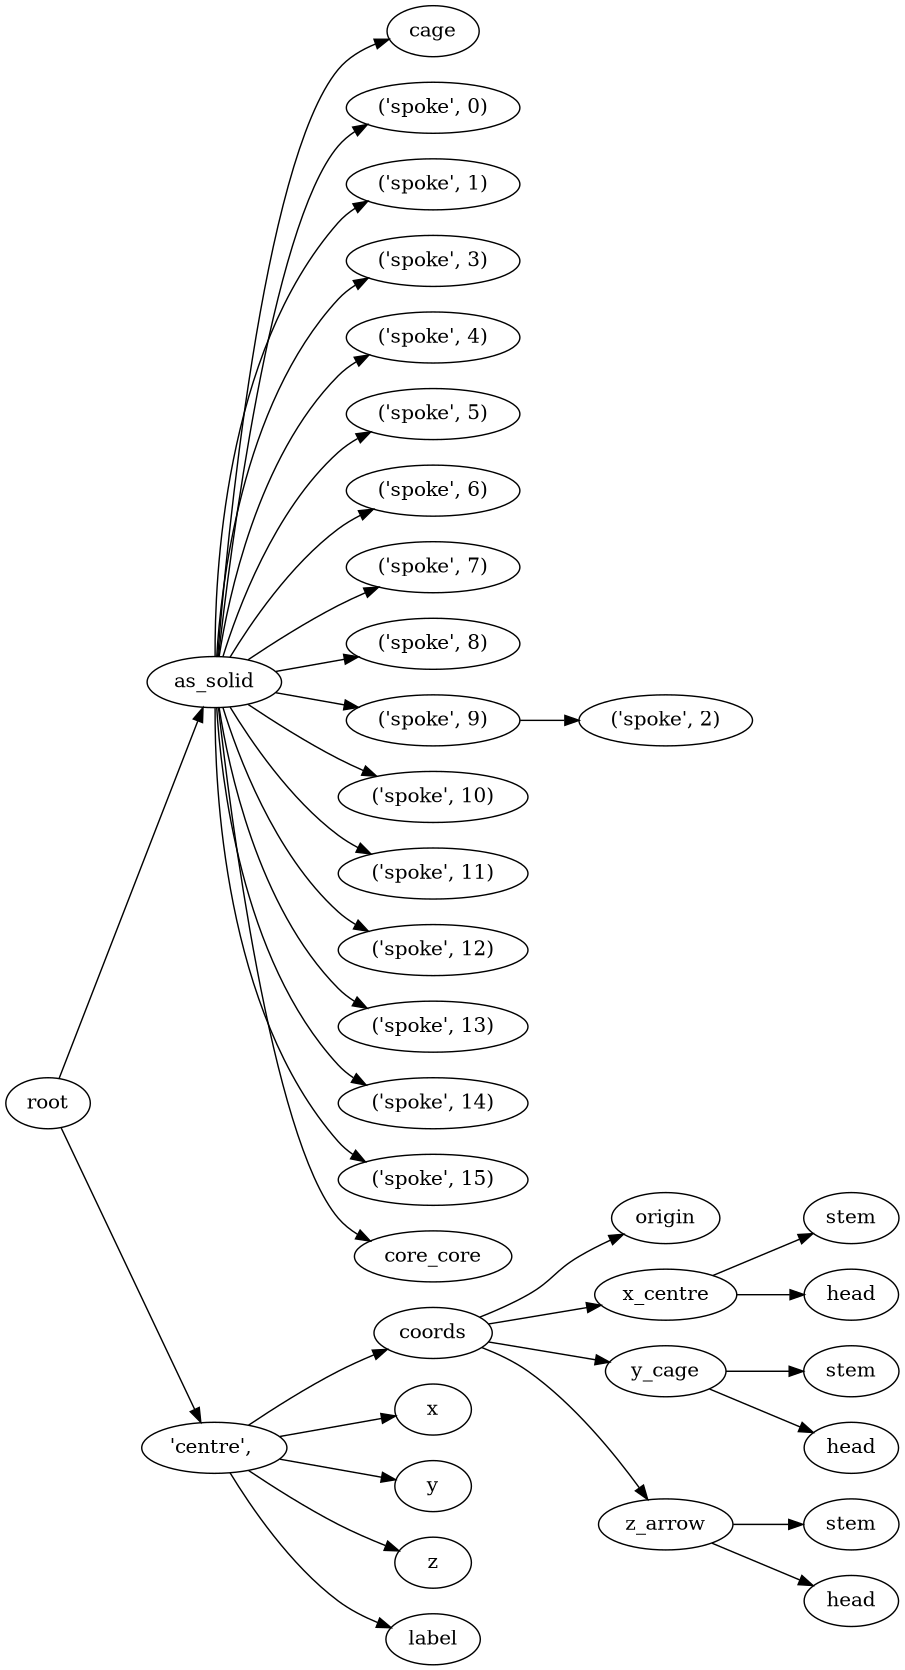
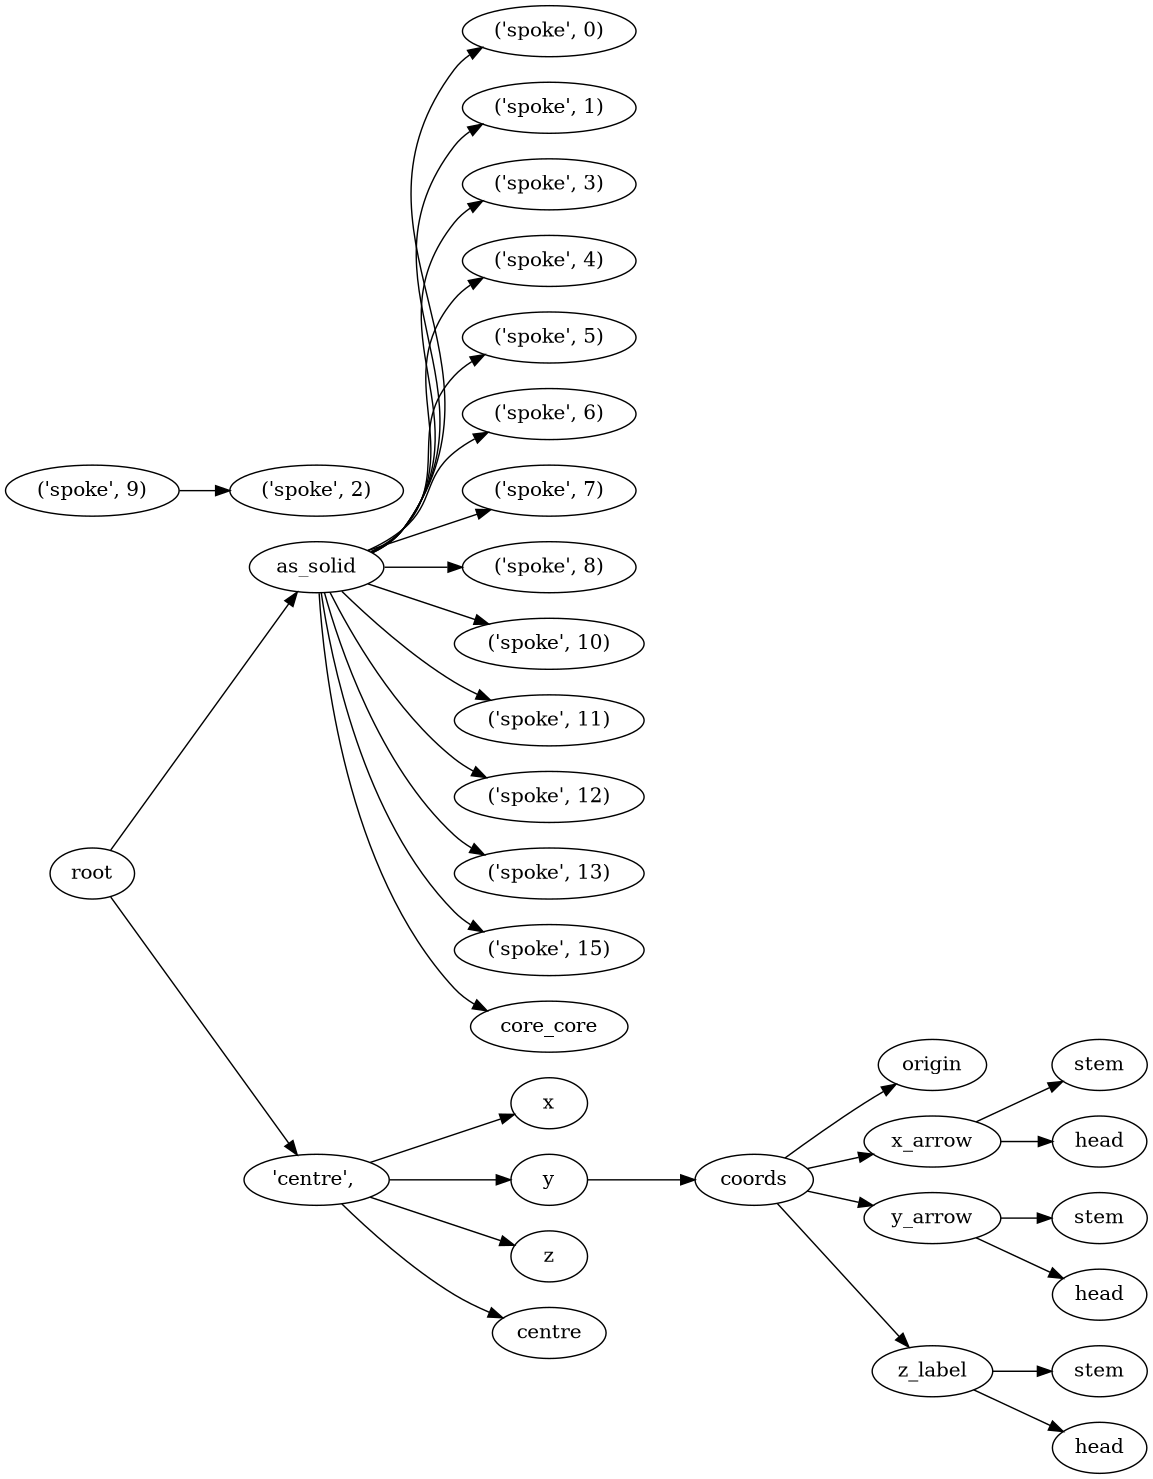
(433, 31) -> none
(310, 699) -> none
(433, 1103) -> none
(666, 1295) -> (932, 1142)
(666, 1371) -> (932, 1218)
(310, 1387) -> (634, 1180)
(666, 1524) -> (932, 1371)
(433, 1639) -> (549, 1333)
